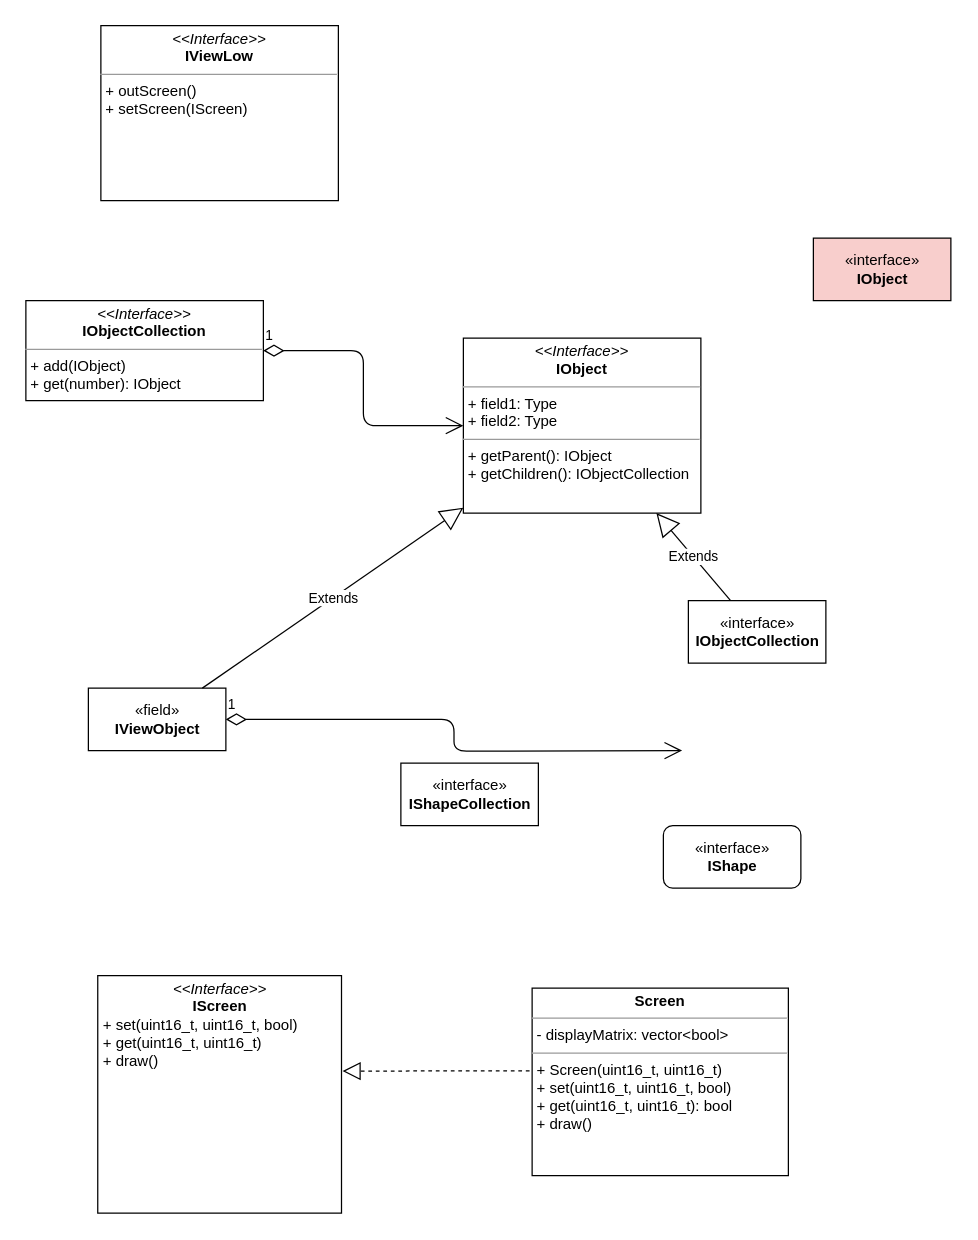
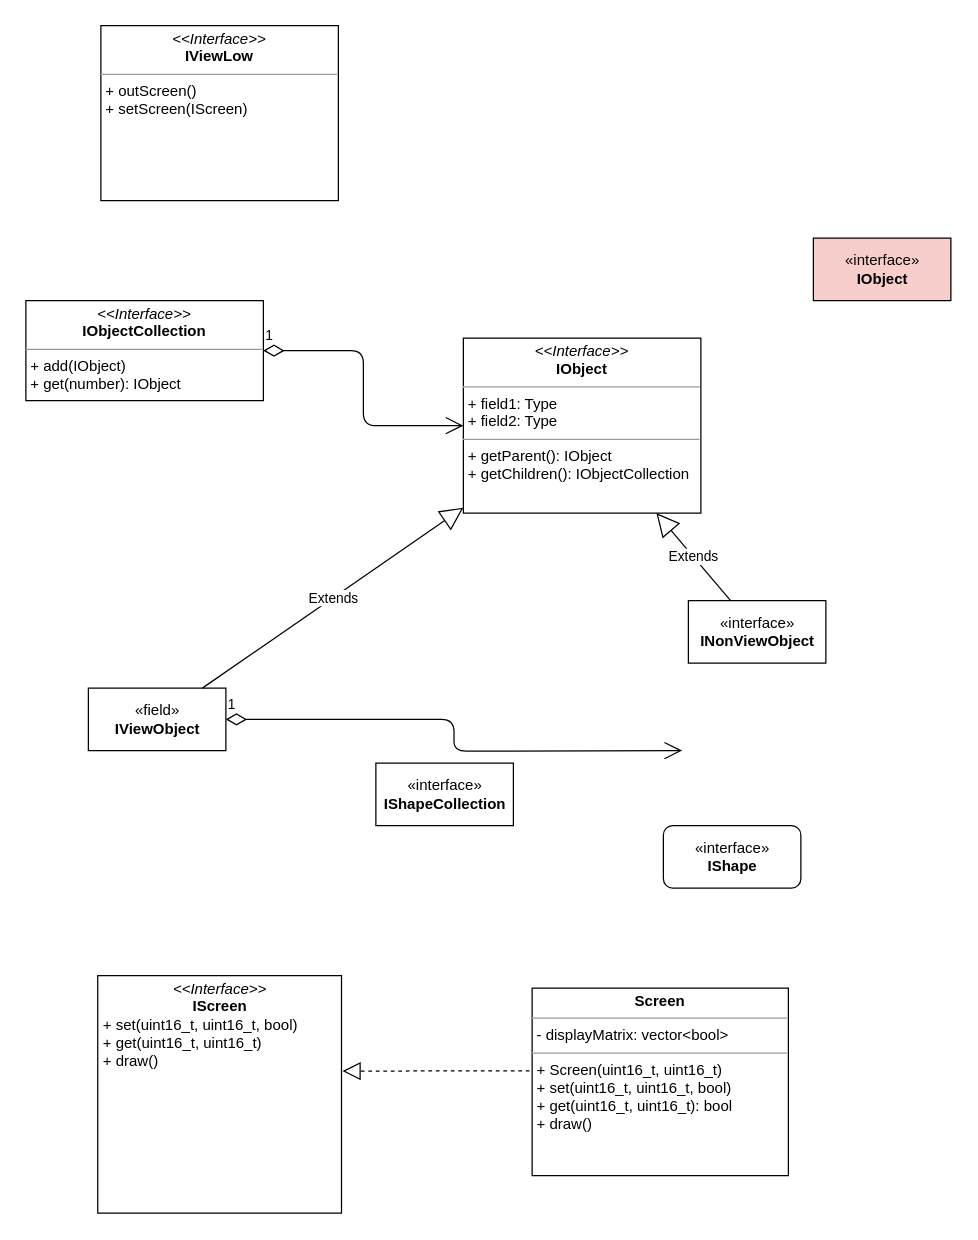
(758, 632) -> (758, 632)
(469, 794) -> (444, 794)
